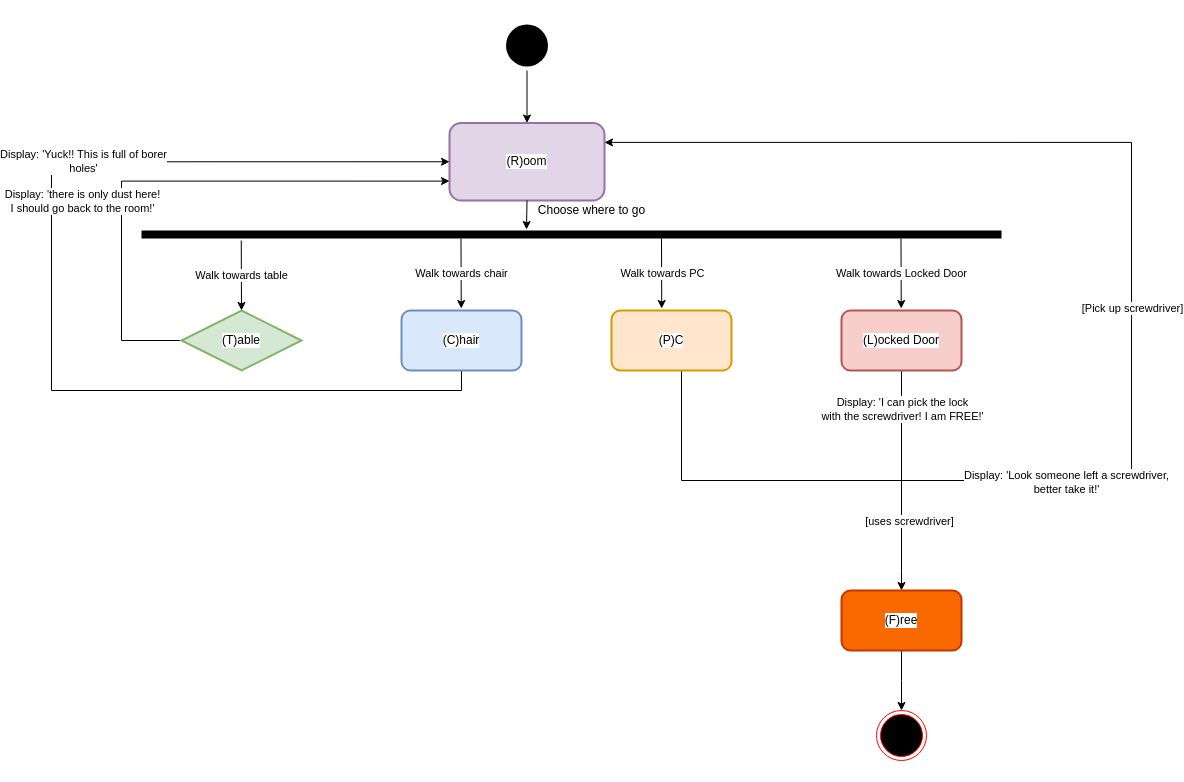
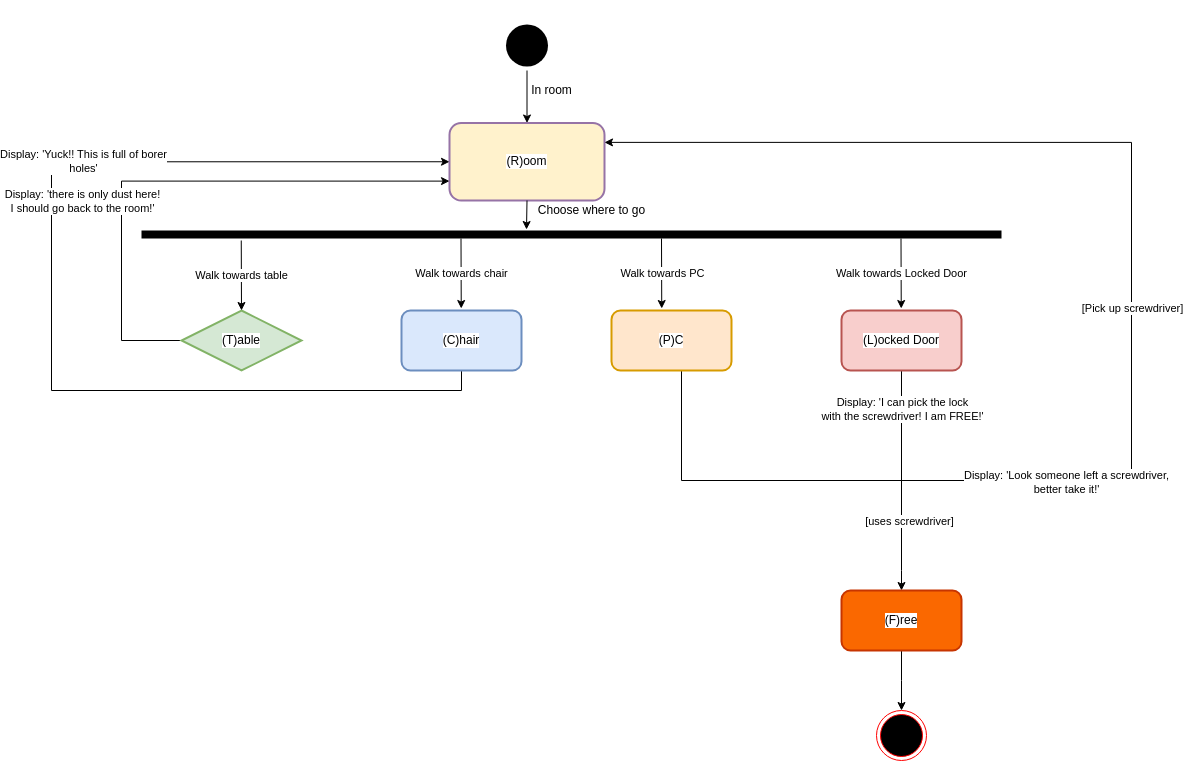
none -> (552, 91)
(527, 162) -> (527, 162)
